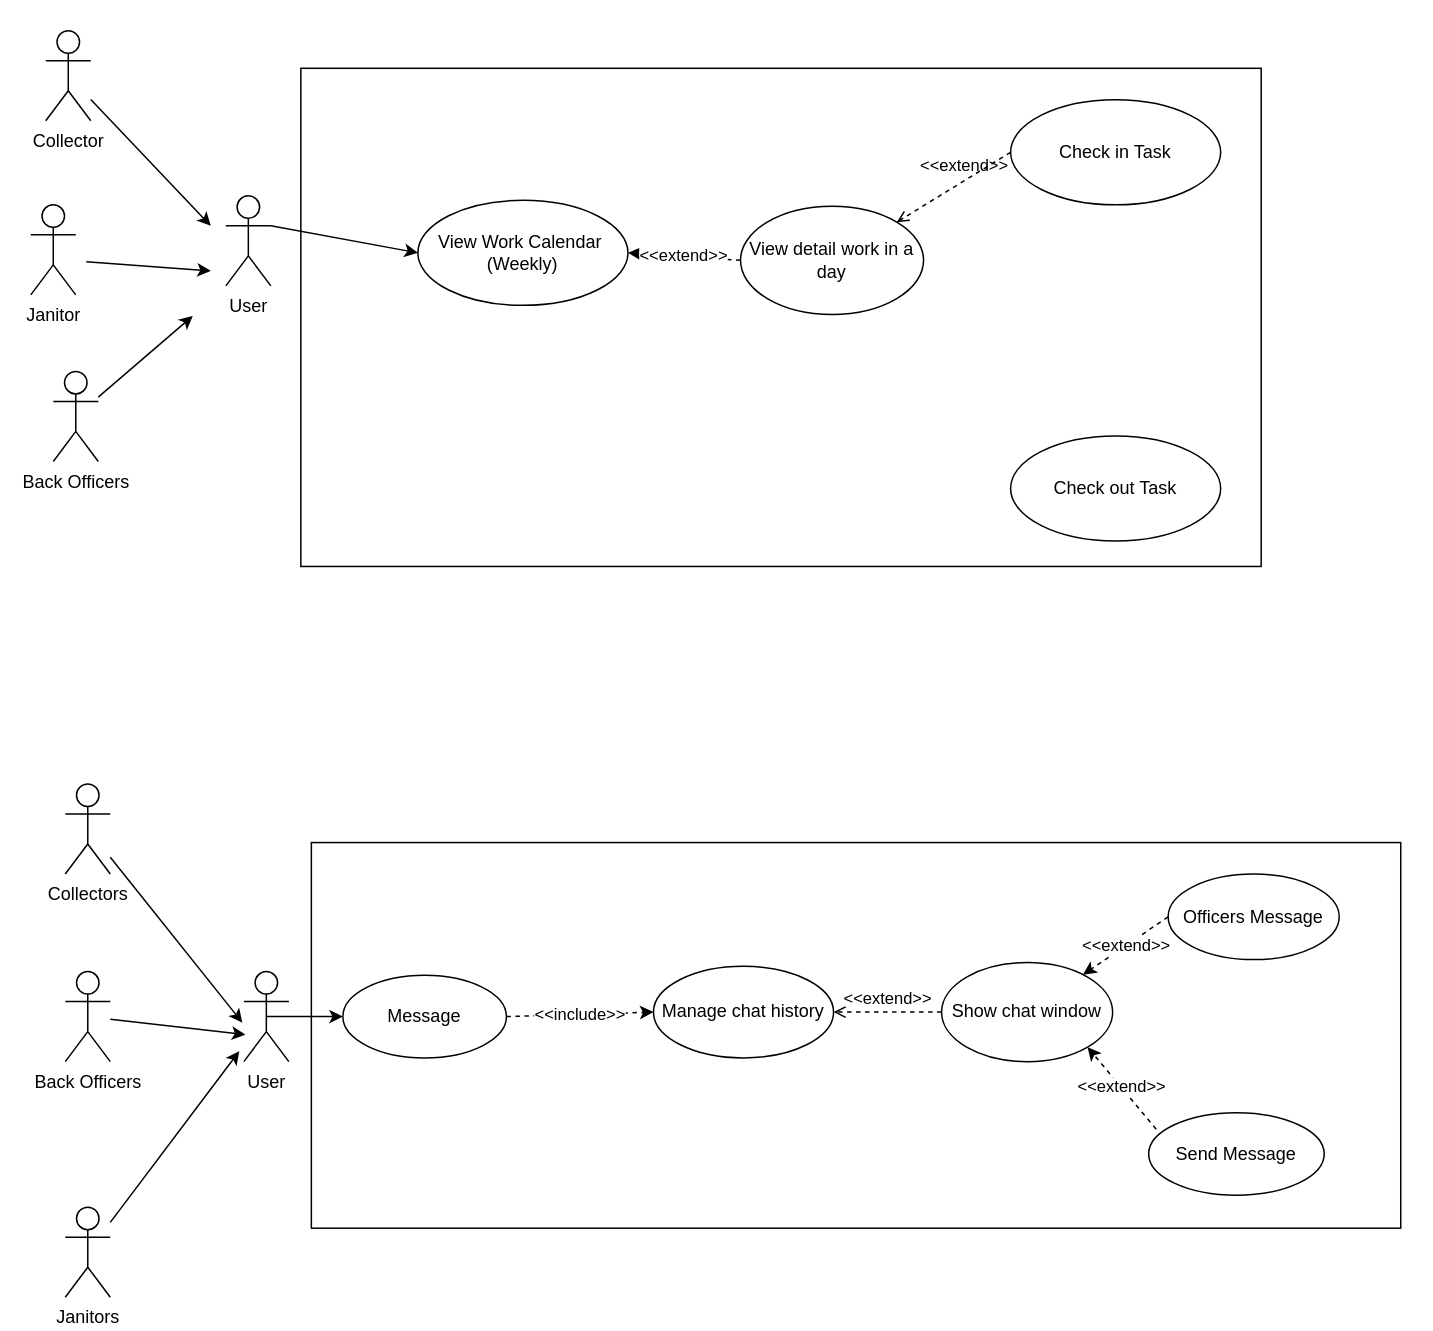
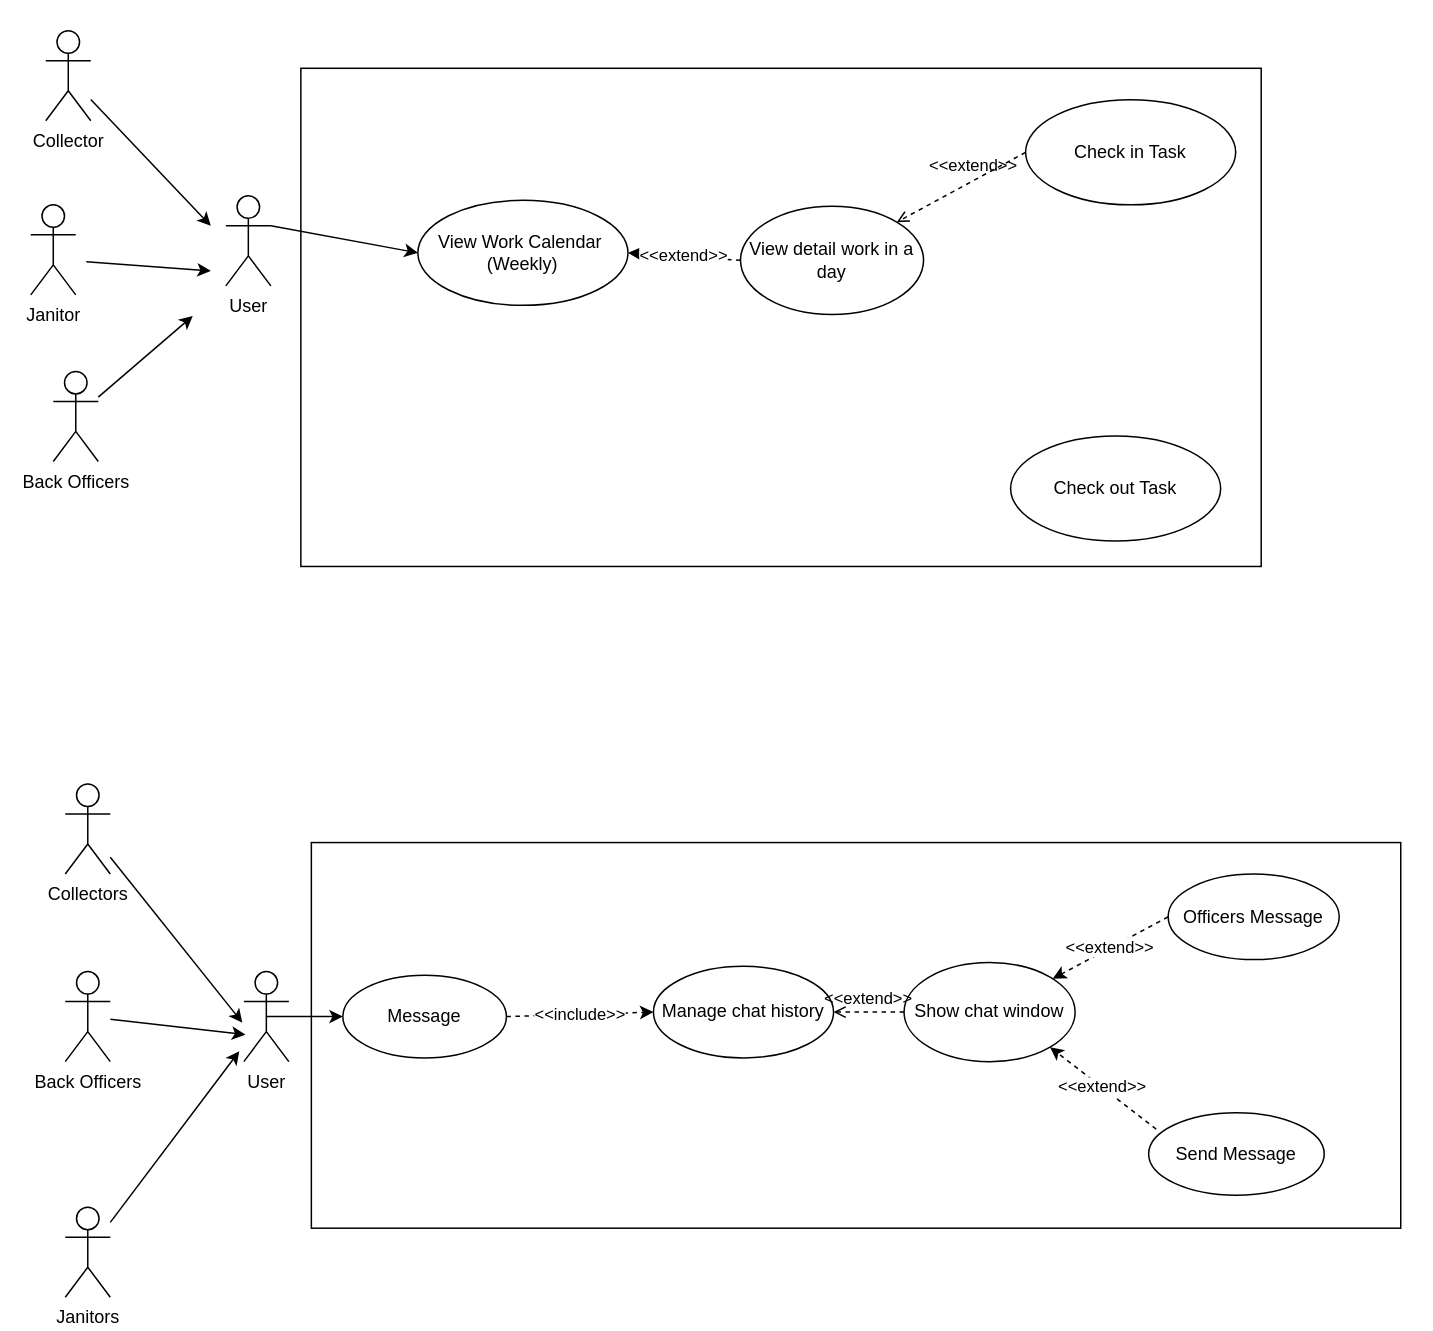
(1115, 152) -> (1130, 152)
(1027, 1012) -> (989, 1012)
